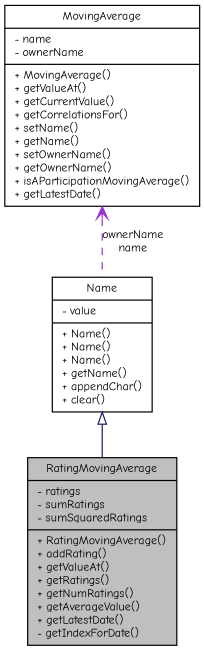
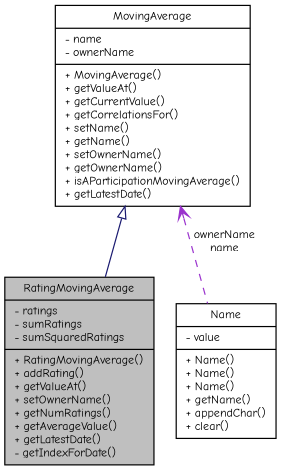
(102, 441) -> (114, 248)
(74, 580) -> (63, 400)
